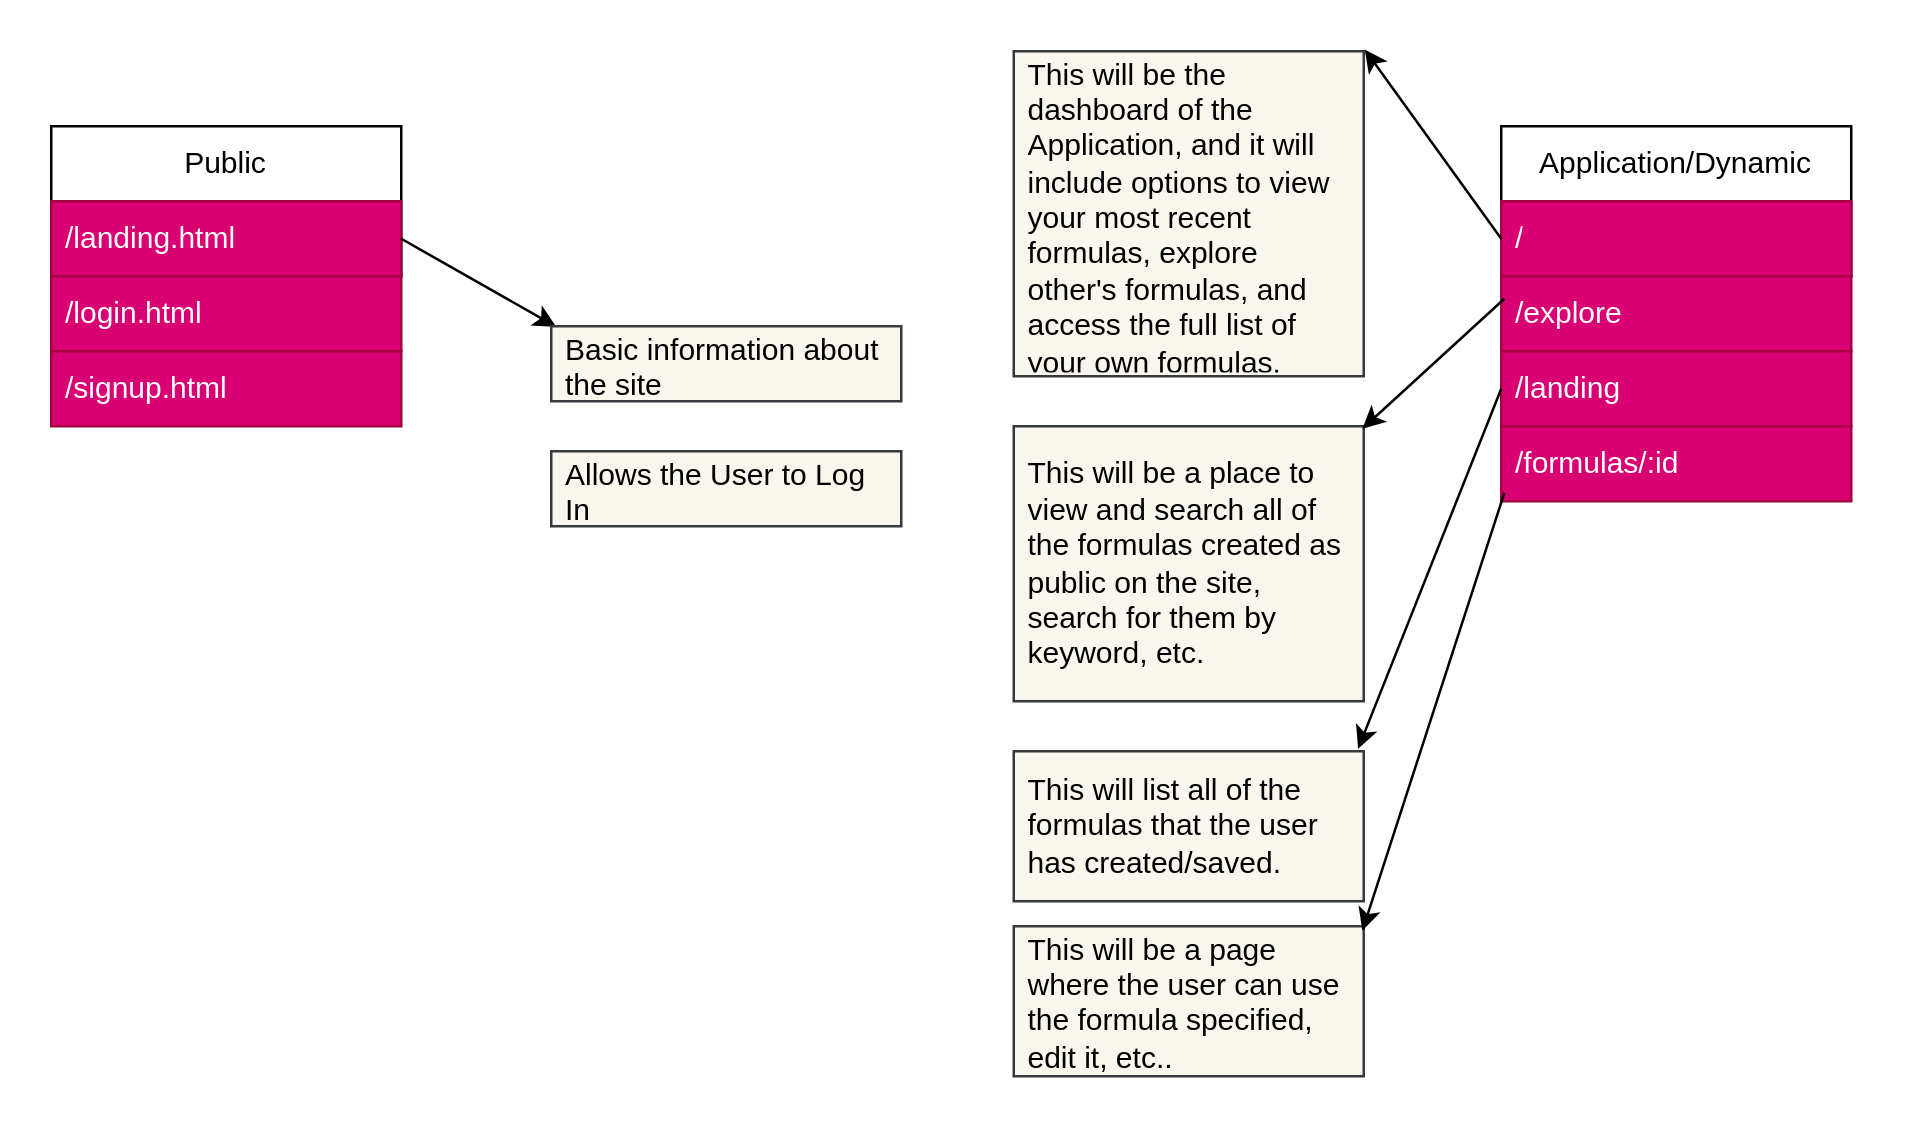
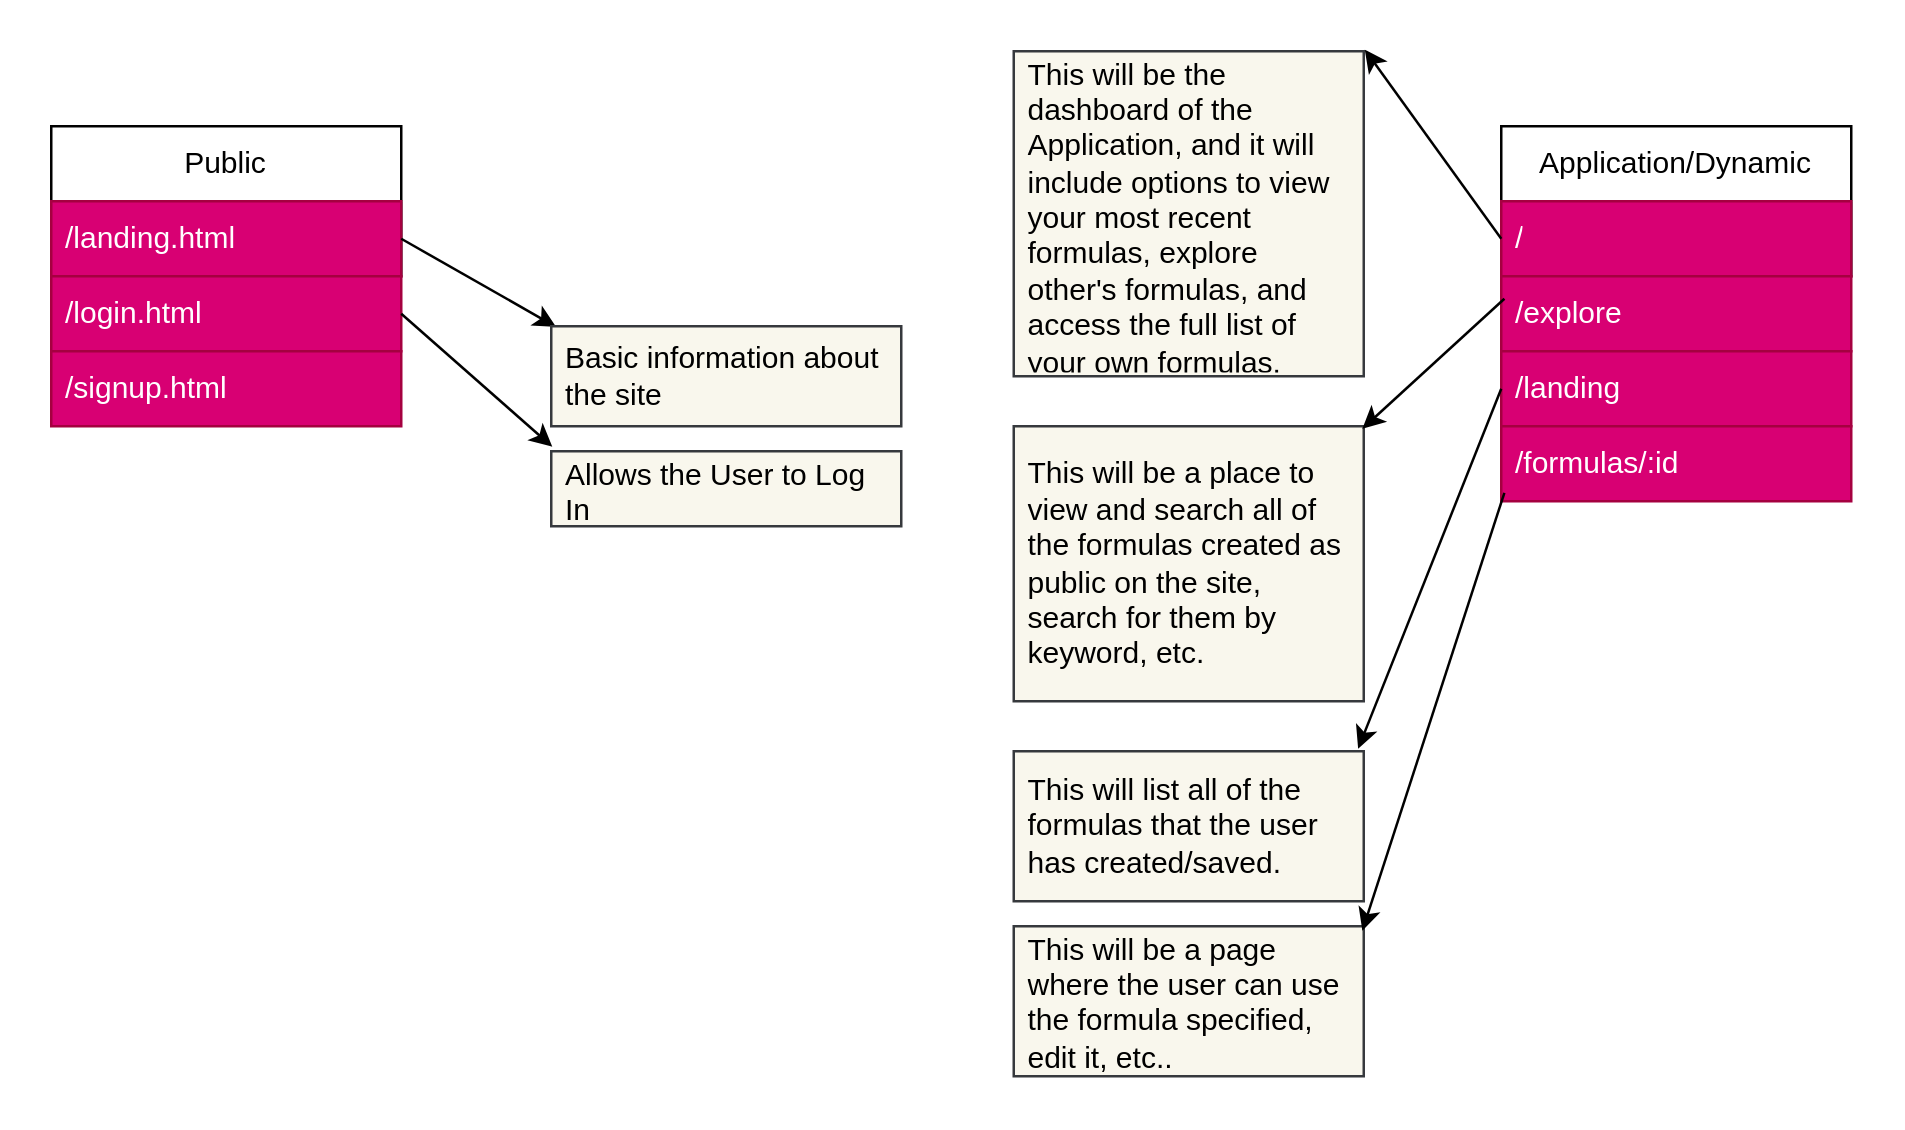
(726, 364) -> (726, 376)
none -> (470, 375)
